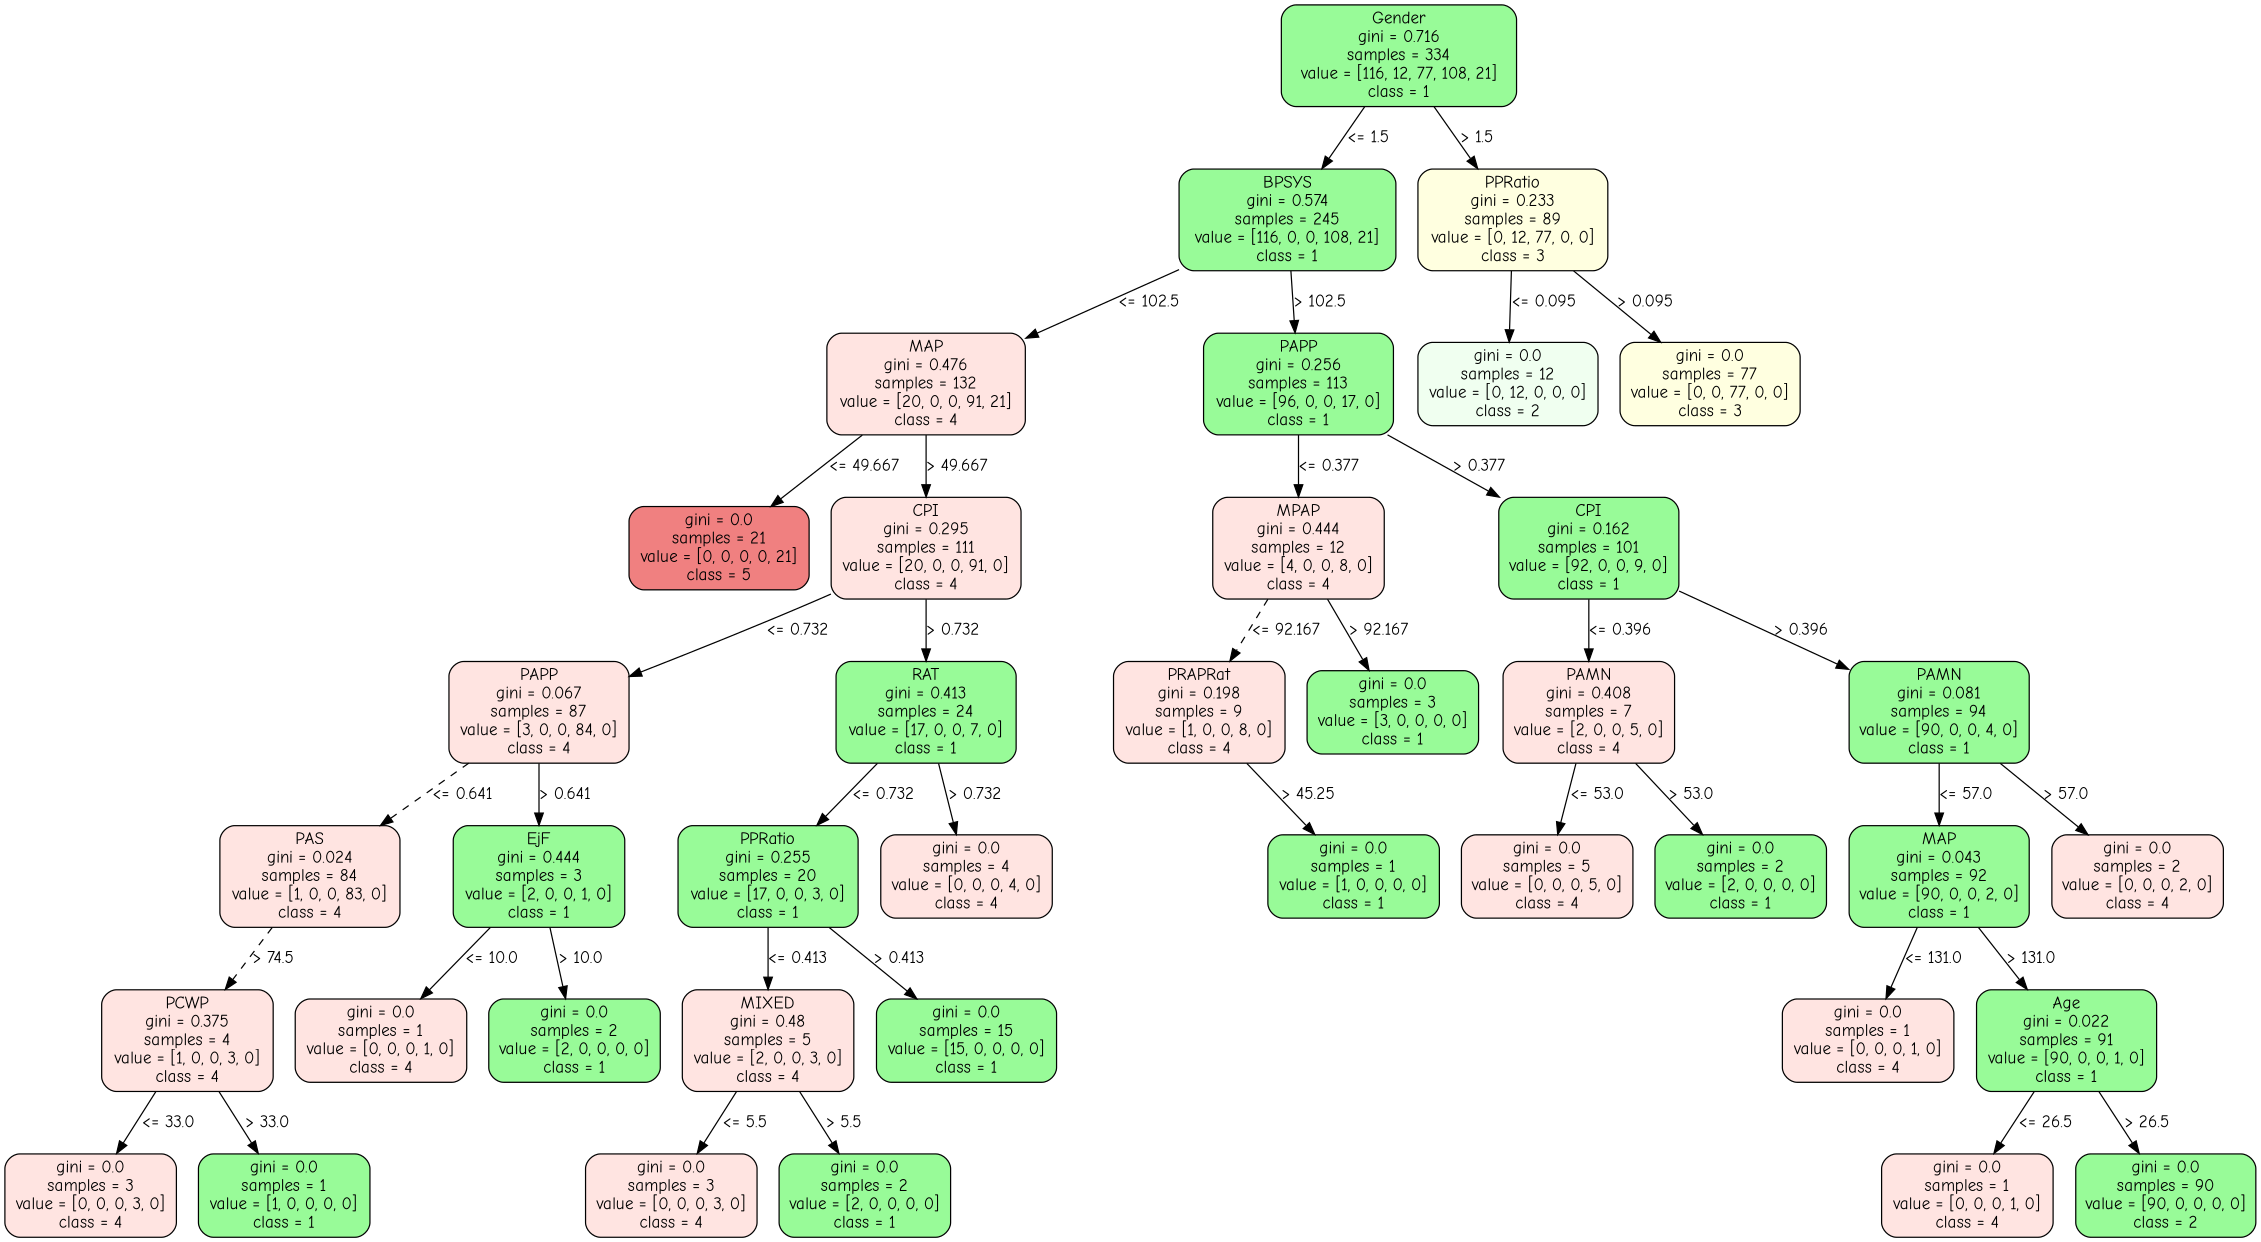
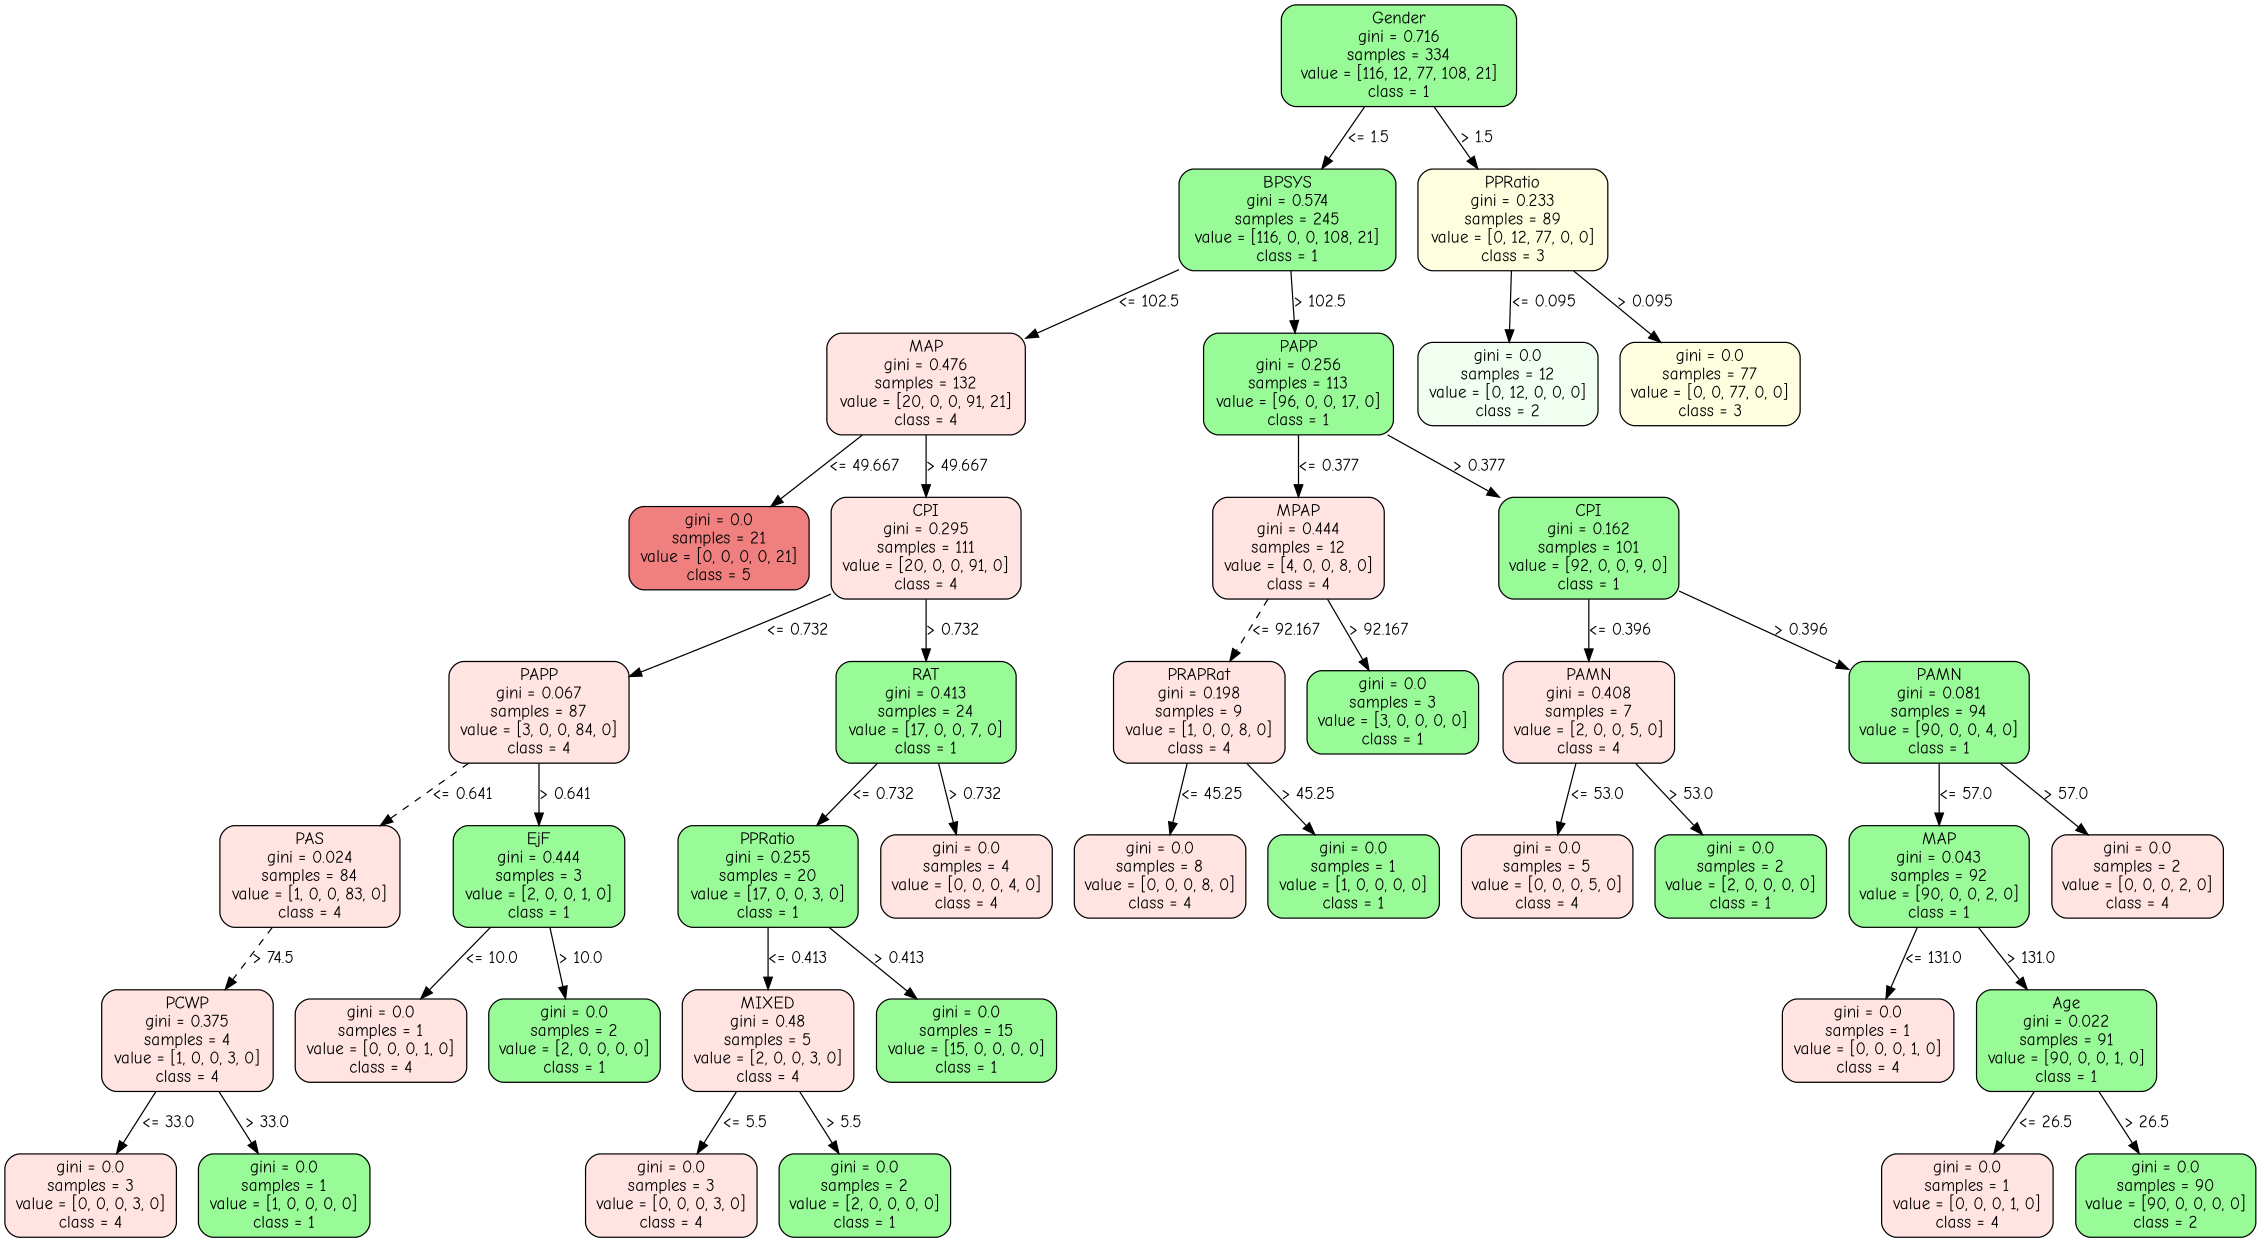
none -> (1160, 876)
